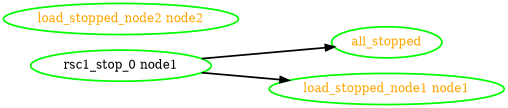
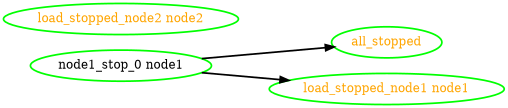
(121, 66) -> (121, 66)
